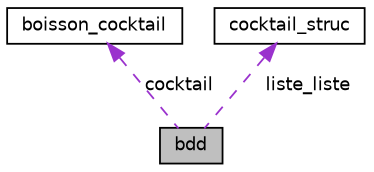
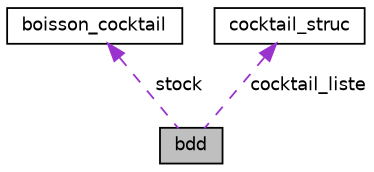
(177, 86) -> (177, 86)
(306, 86) -> (306, 86)
